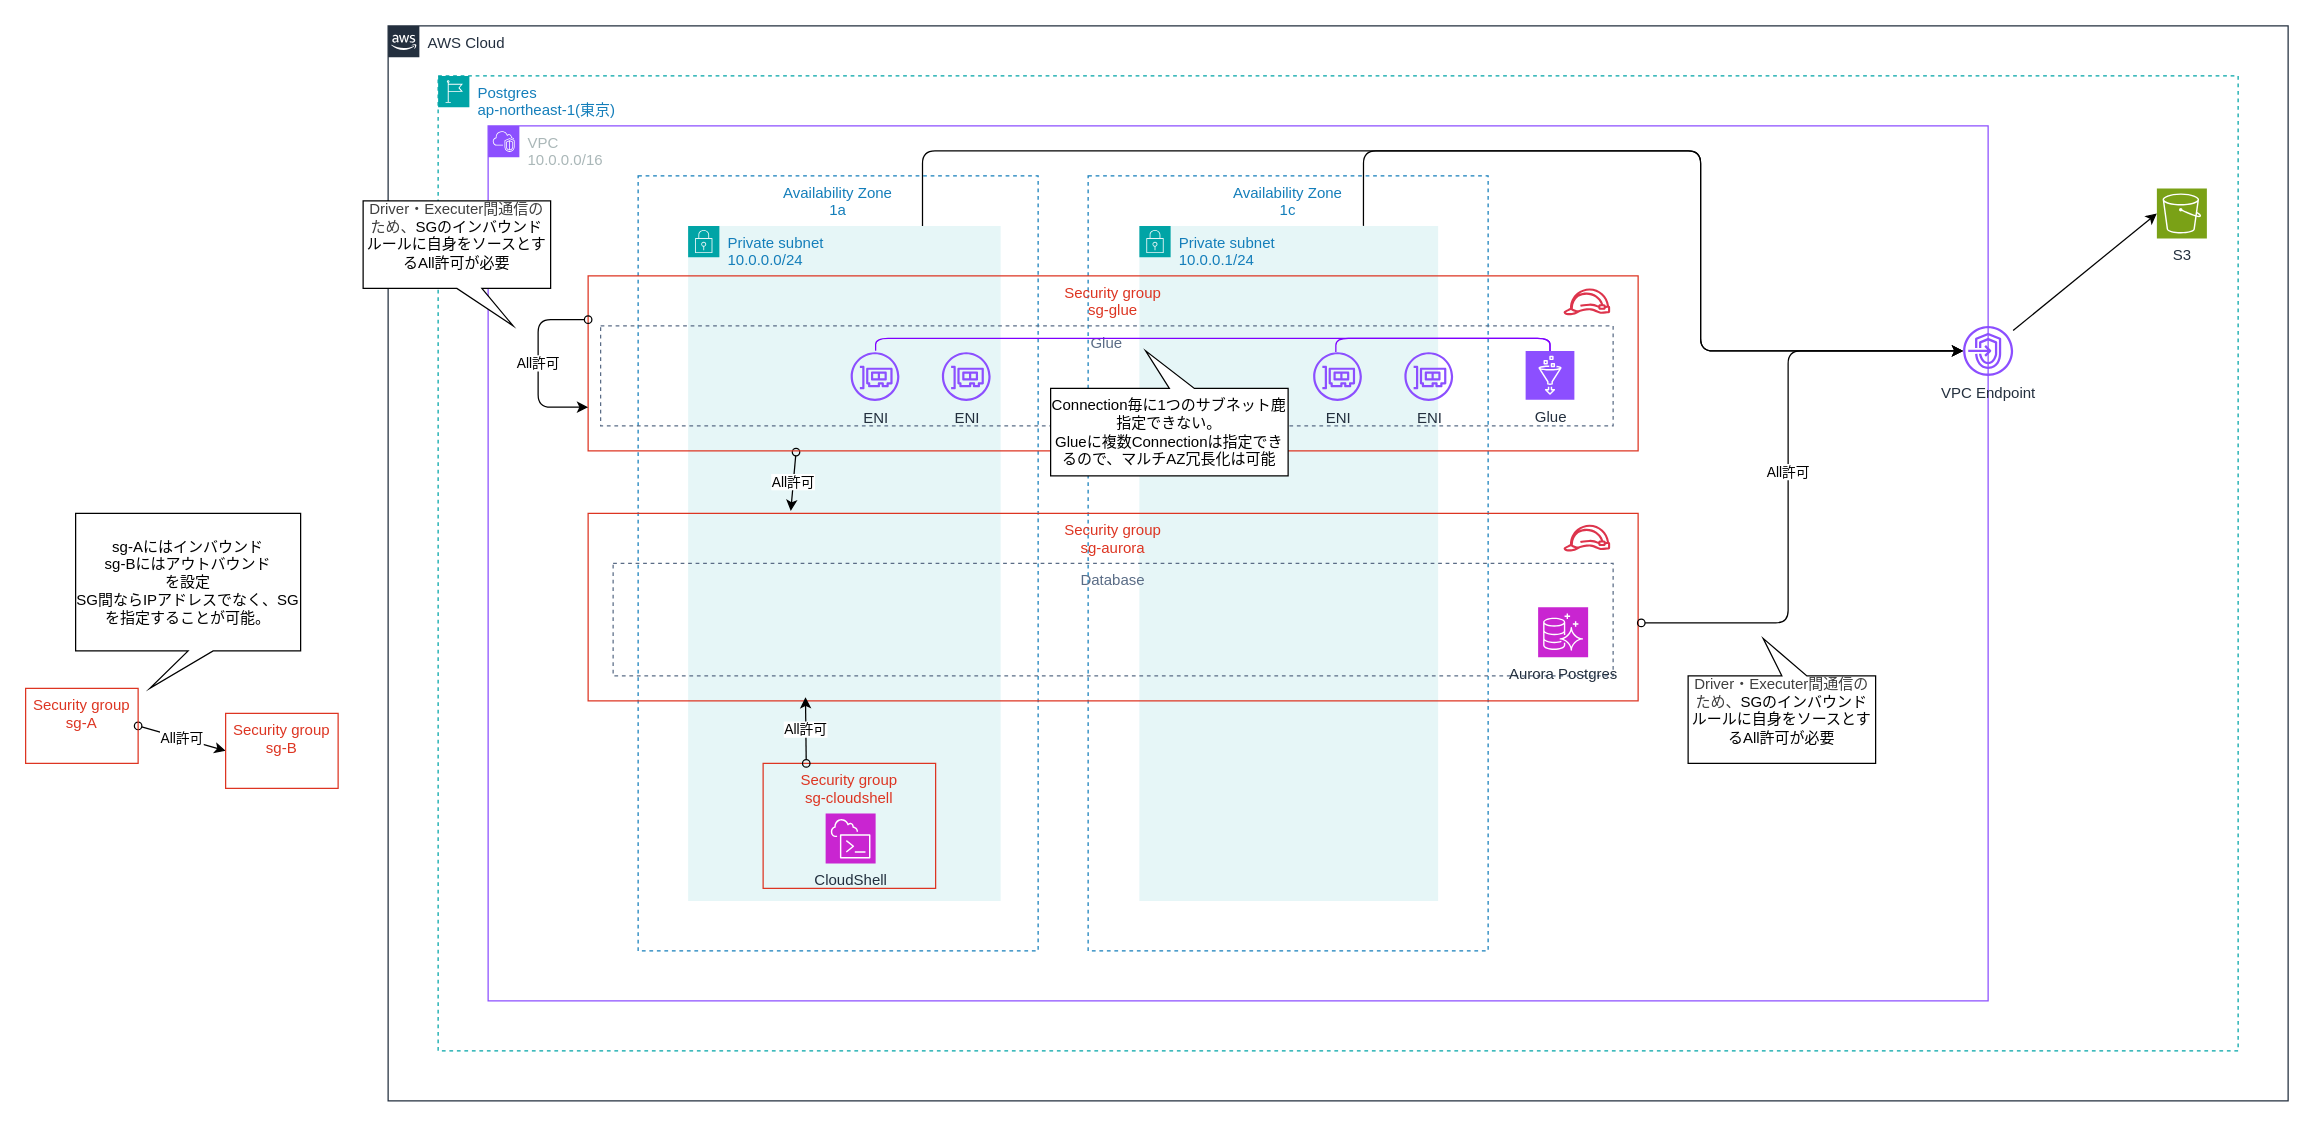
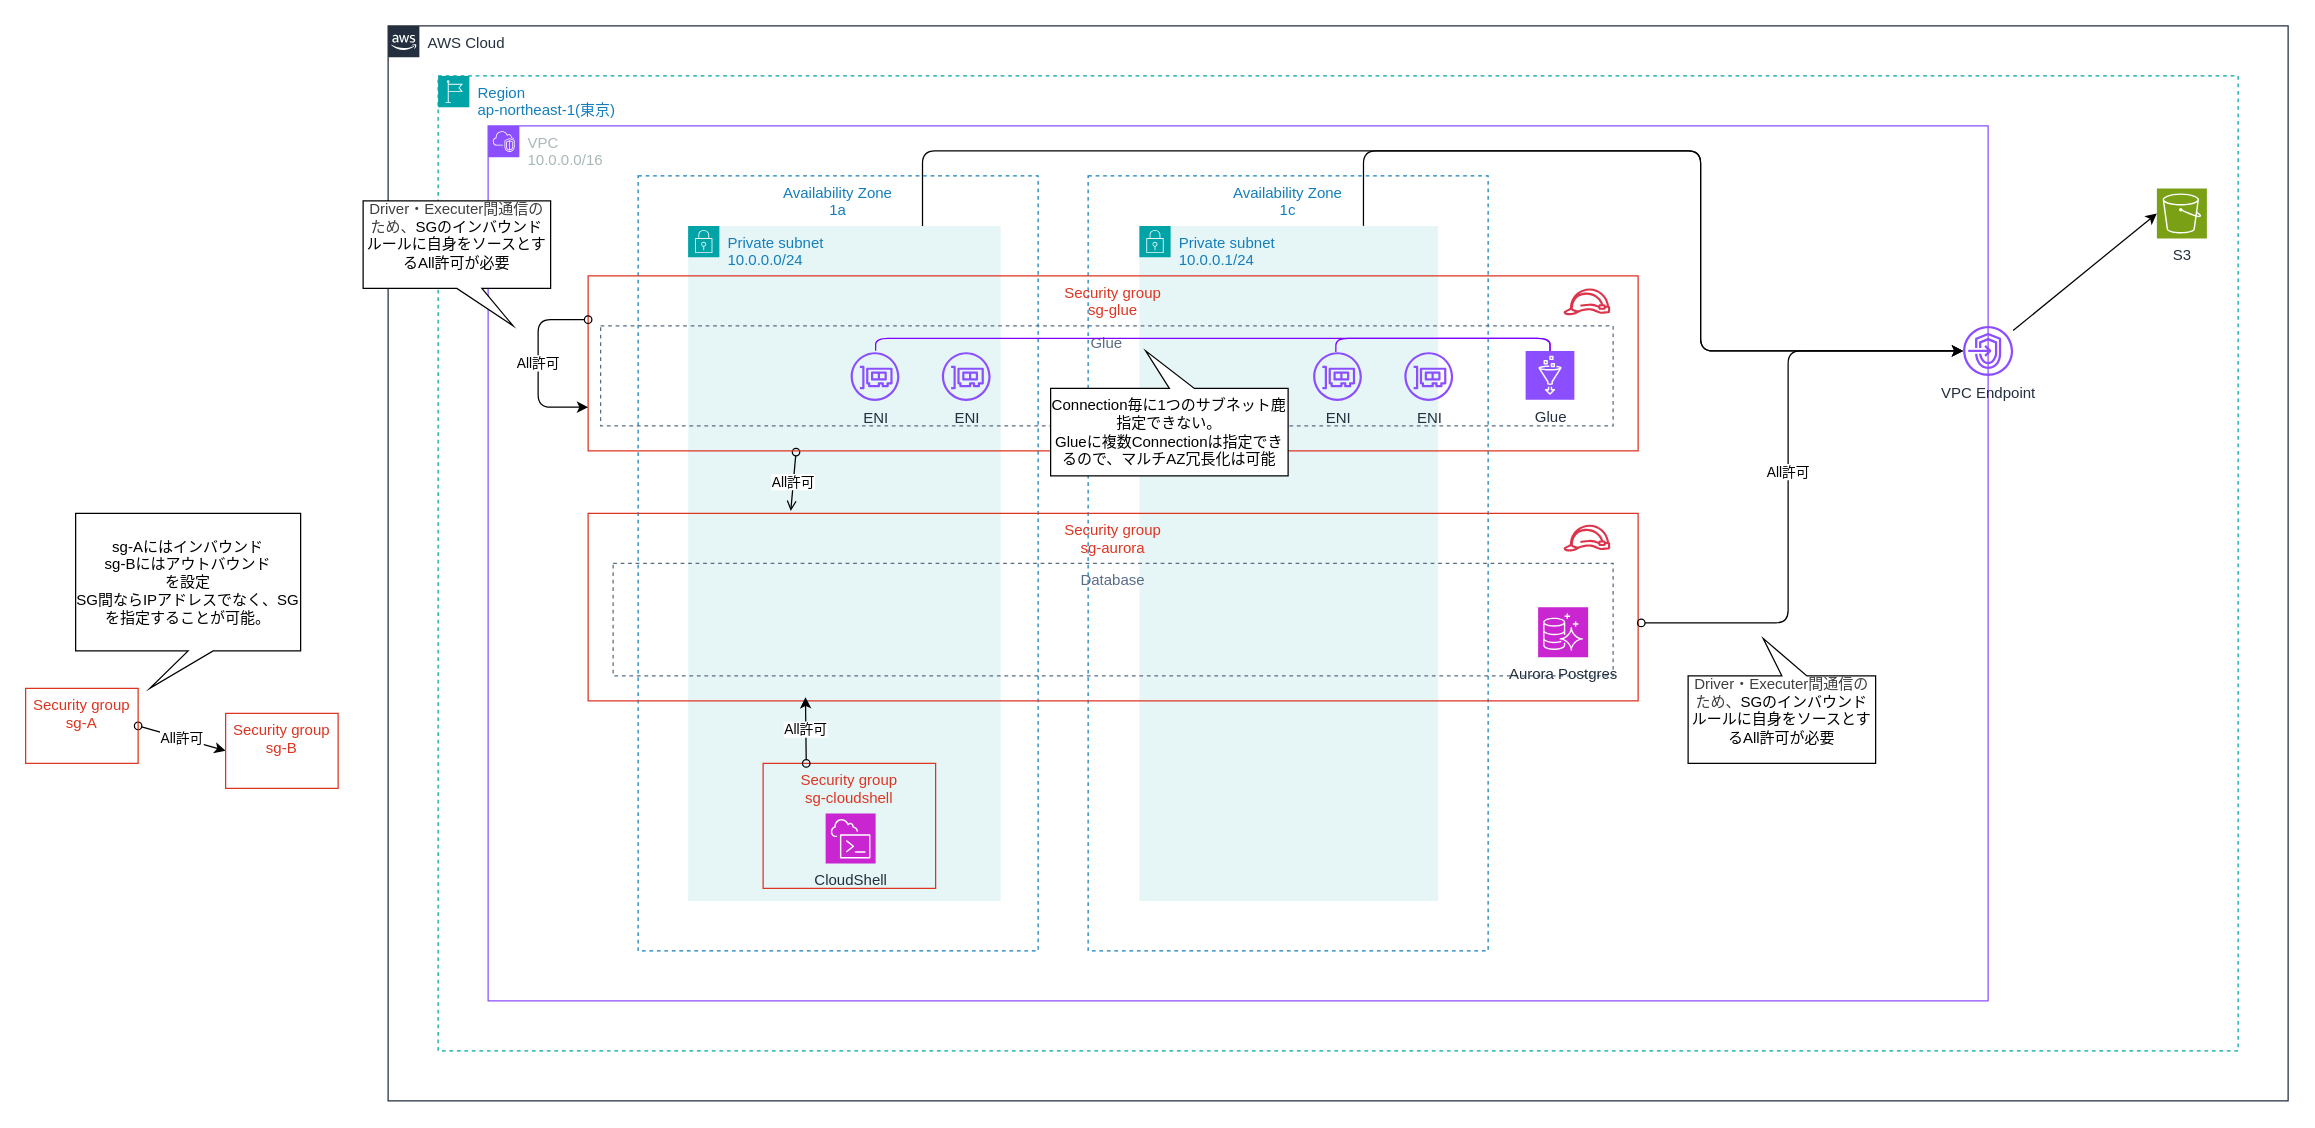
(560, 102) -> (560, 102)
(792, 501) -> (791, 503)
